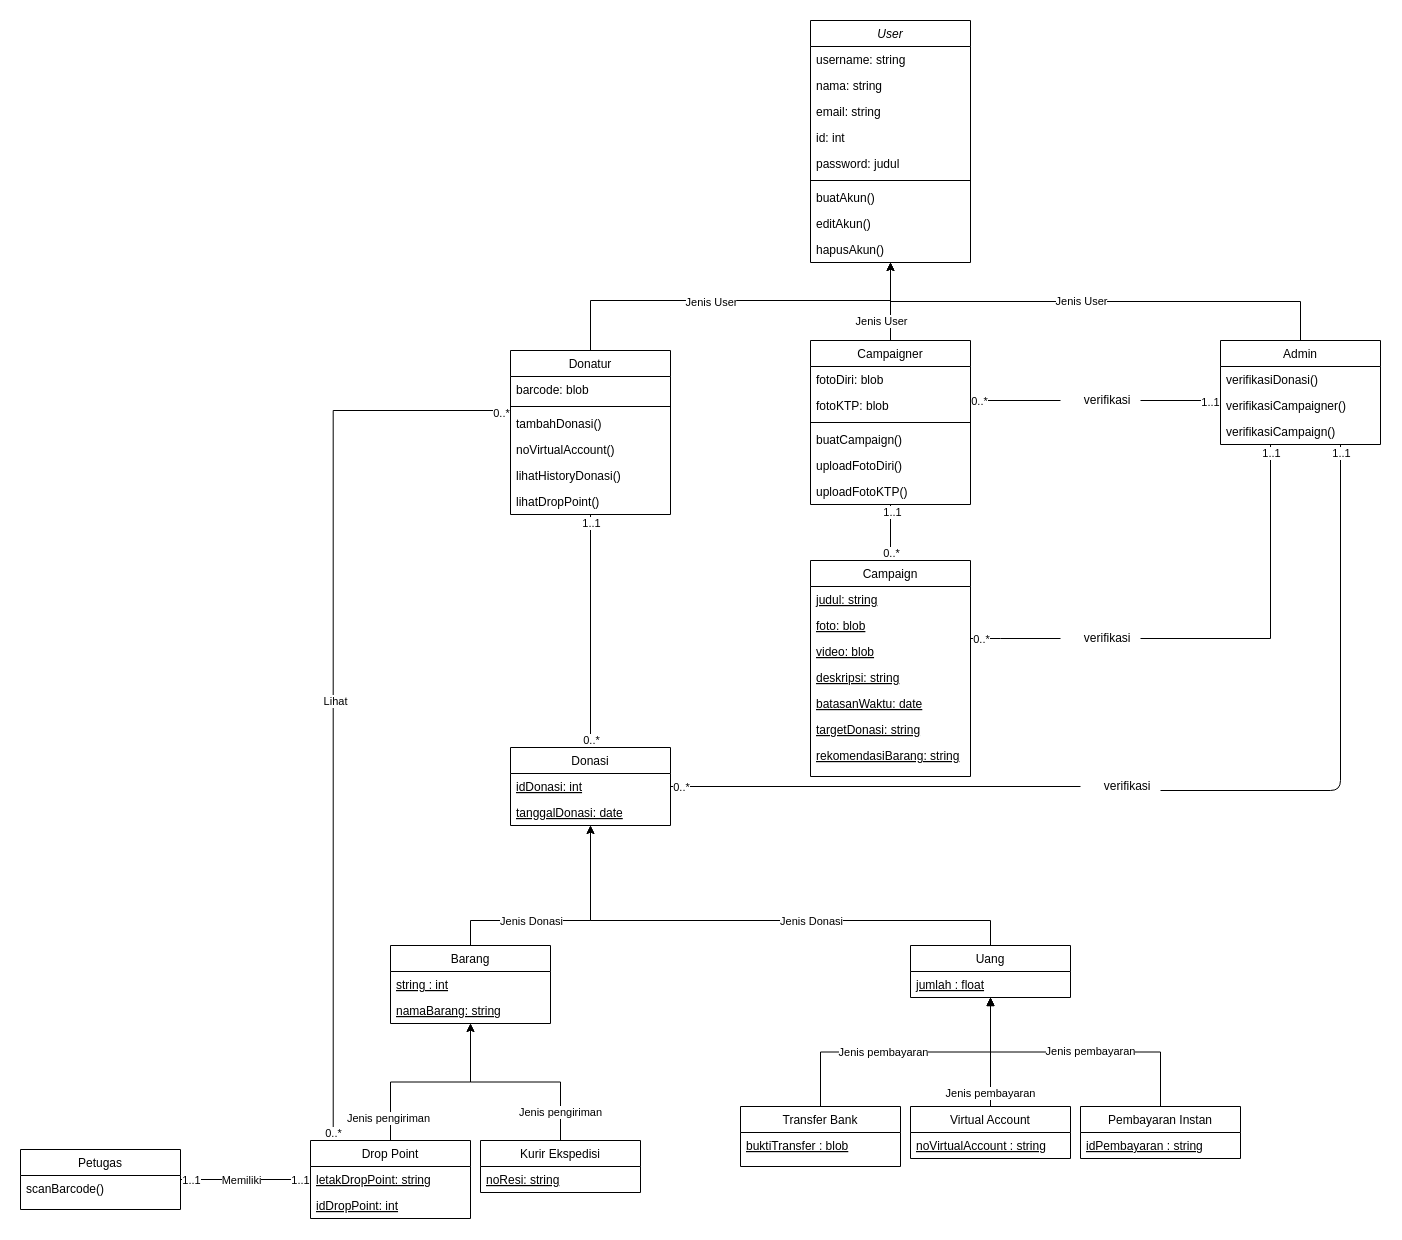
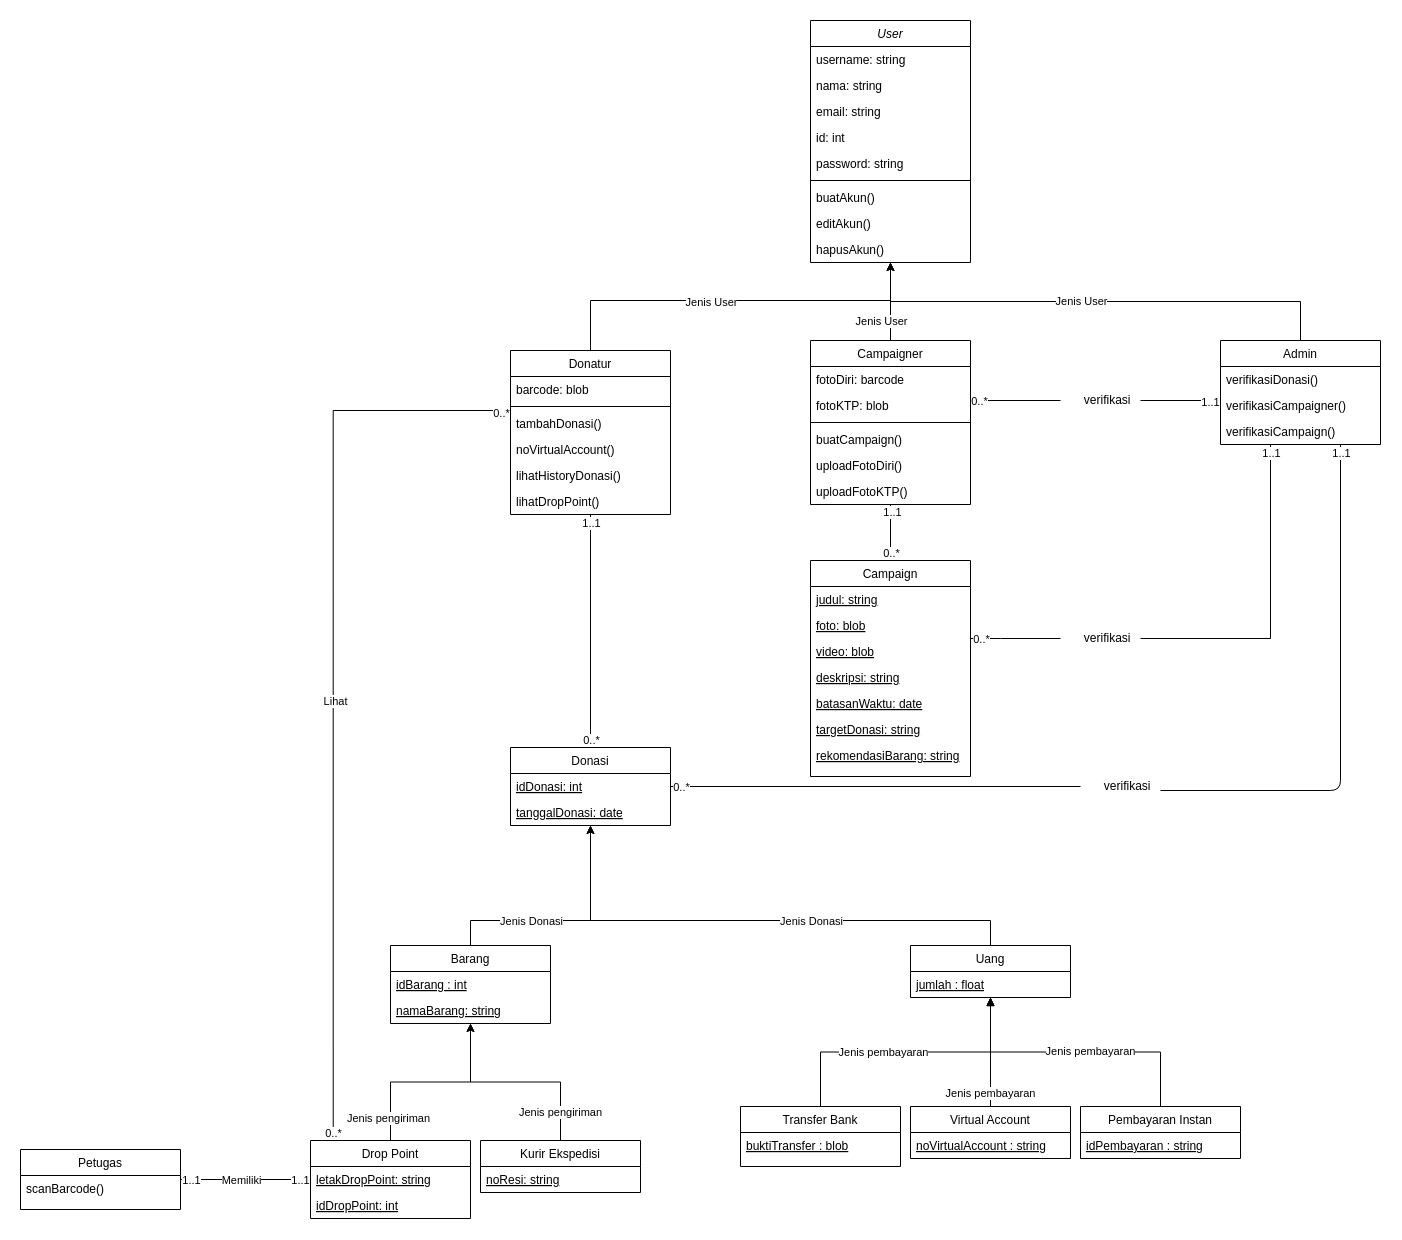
(862, 164) -> (865, 164)
(855, 380) -> (867, 380)
(429, 985) -> (435, 985)
